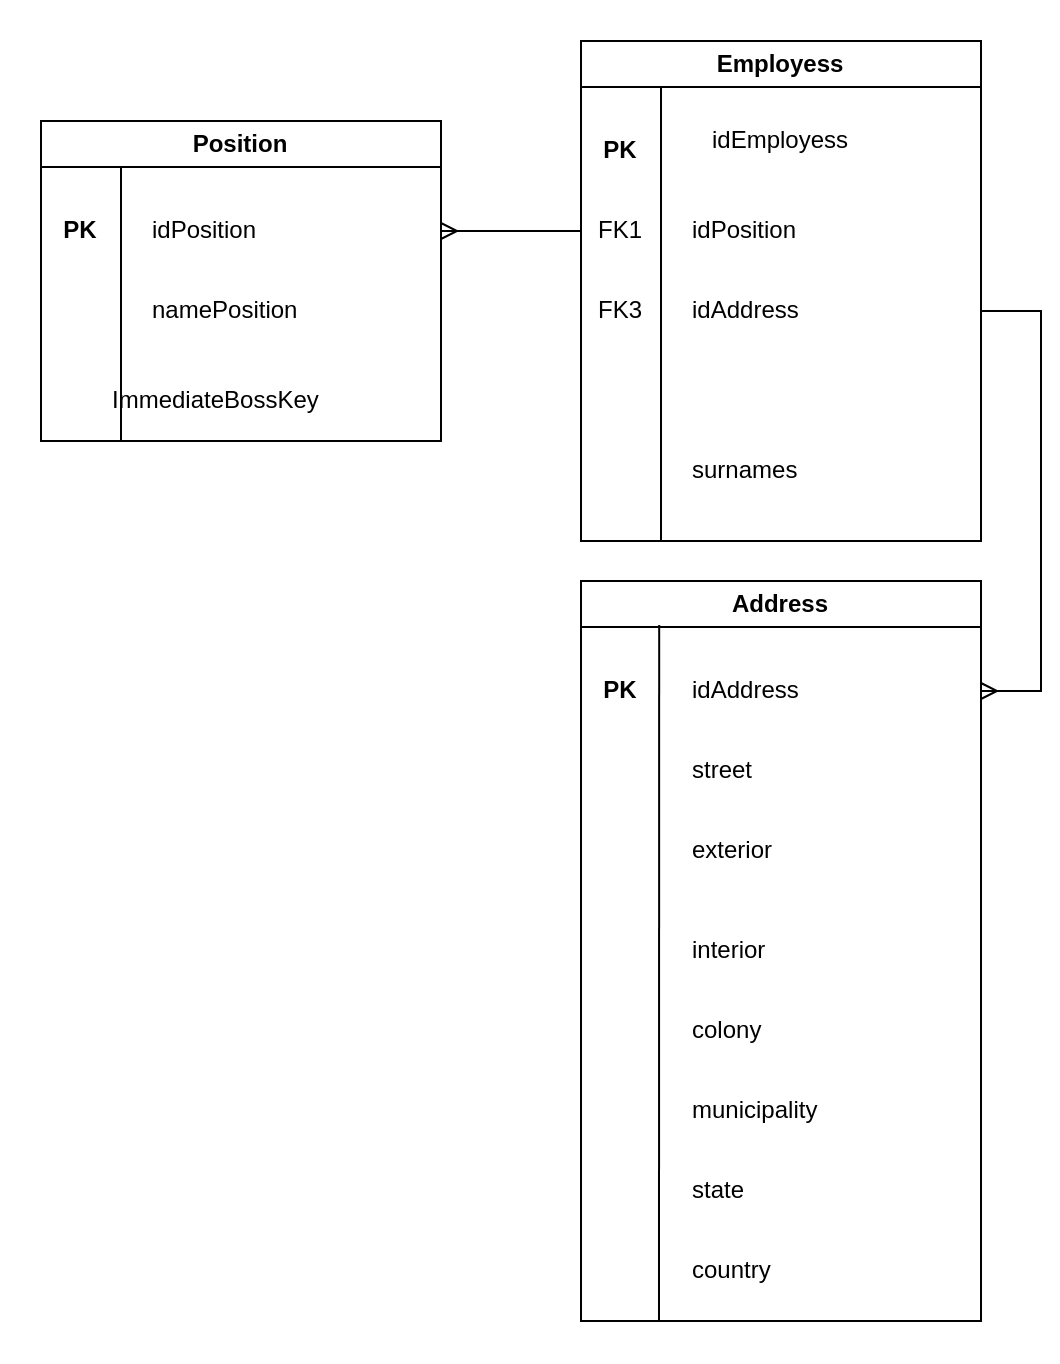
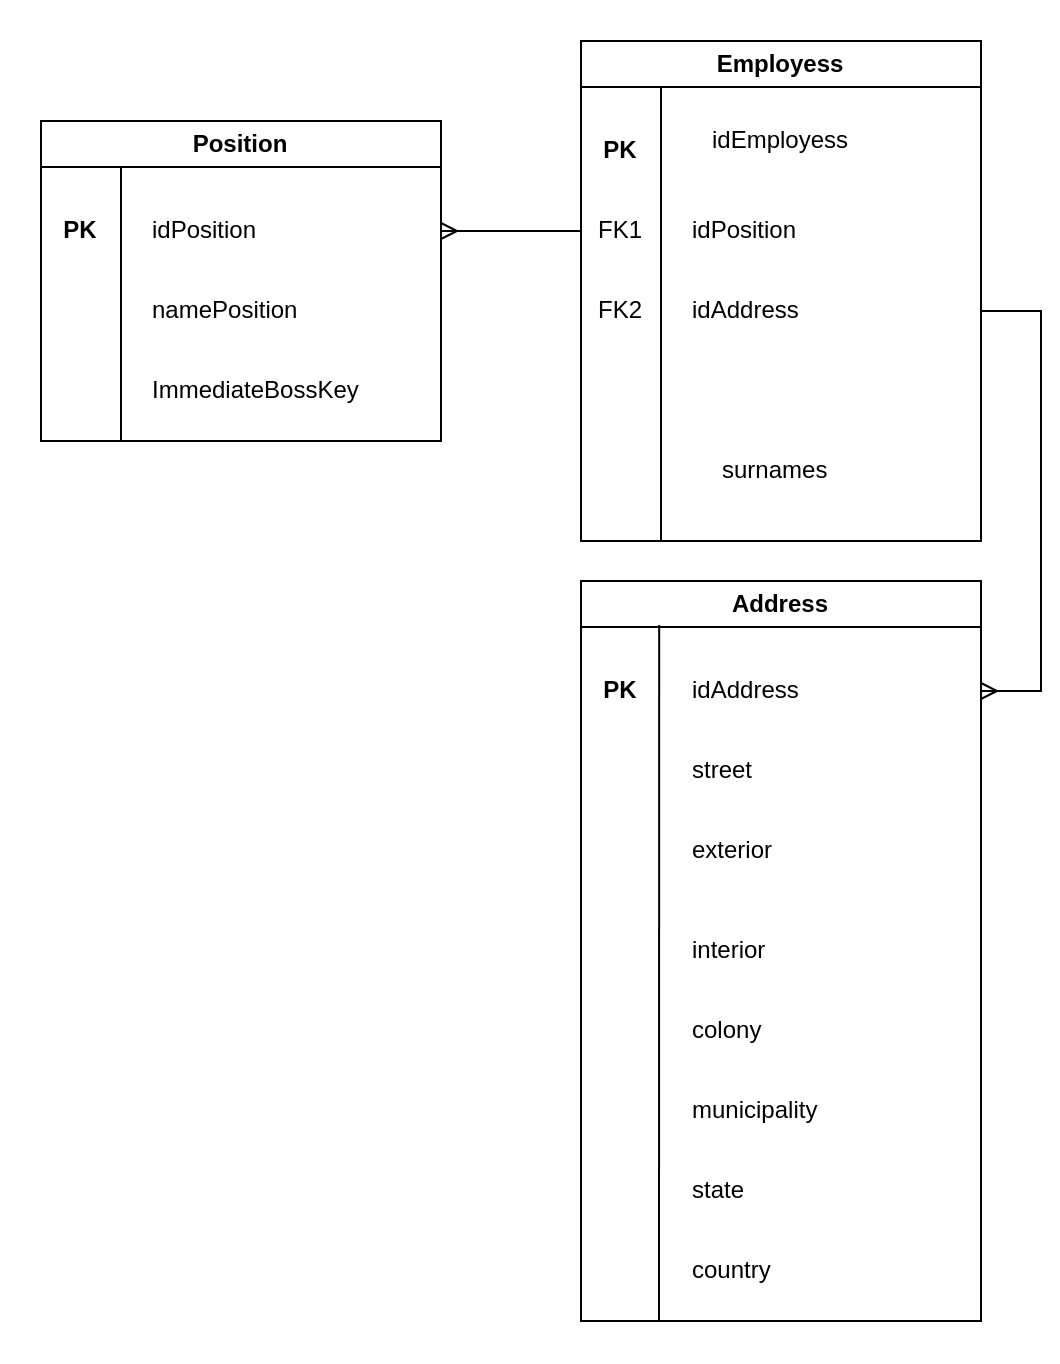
(621, 311) -> (621, 311)
(215, 401) -> (255, 391)
(795, 471) -> (825, 471)
